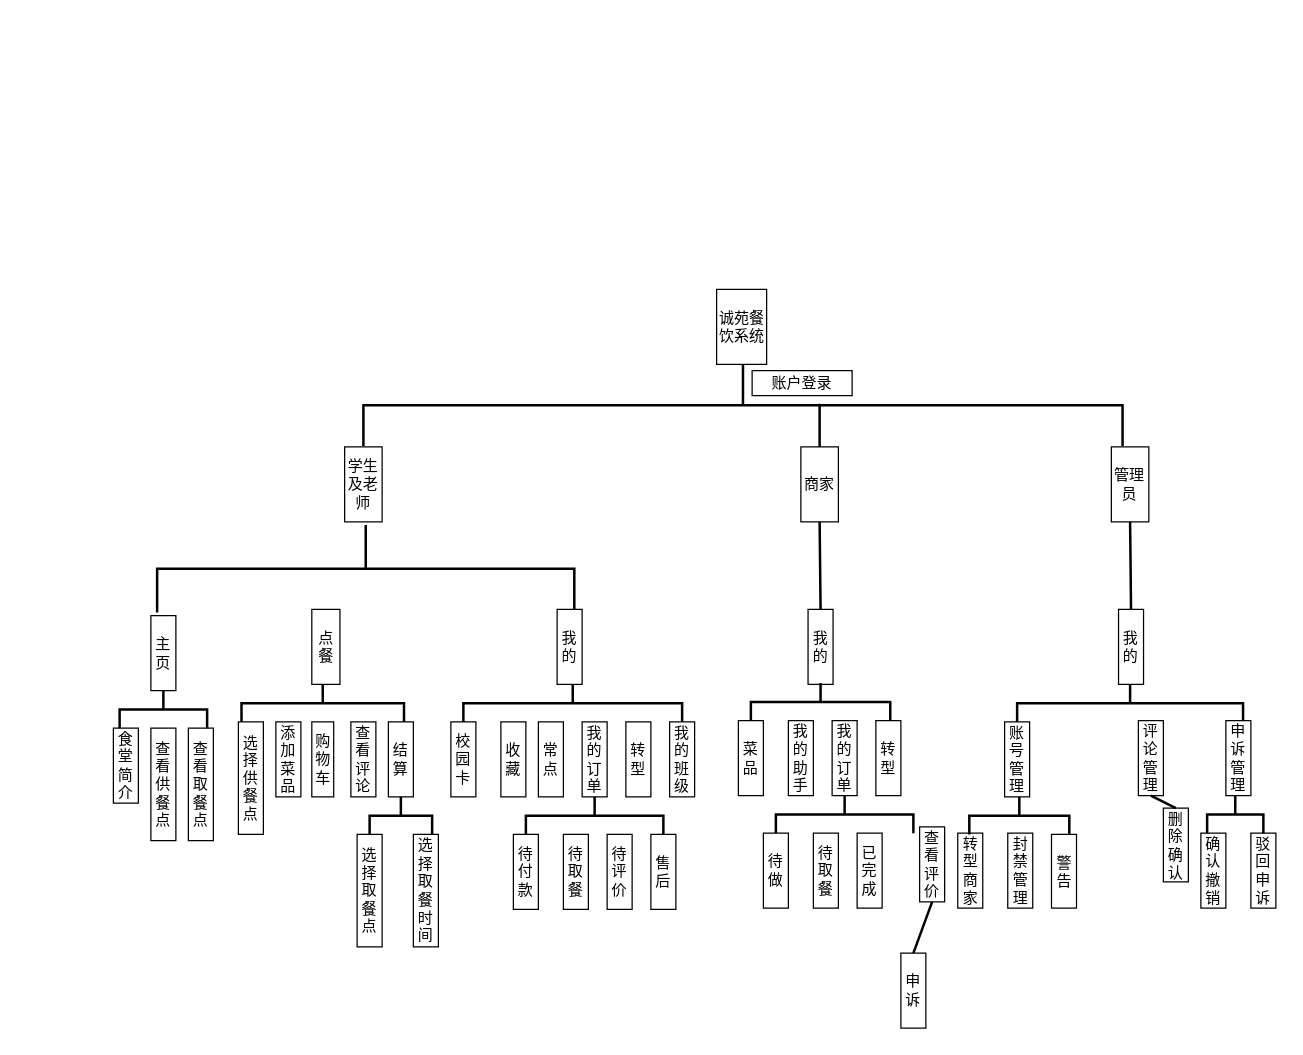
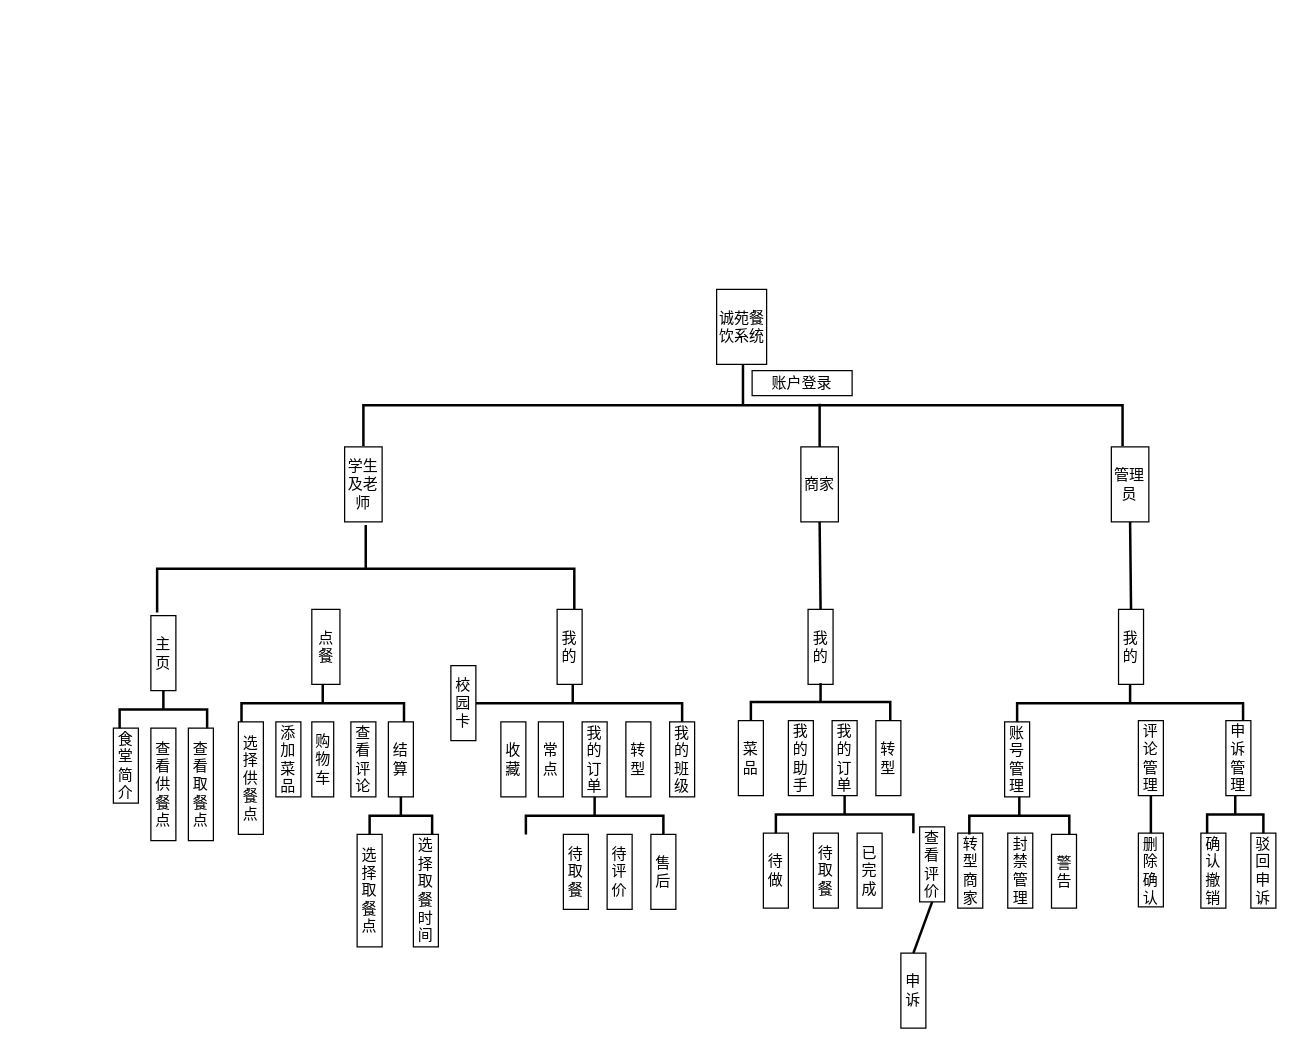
(463, 759) -> (463, 703)
(1176, 845) -> (1151, 870)
(526, 872) -> none
